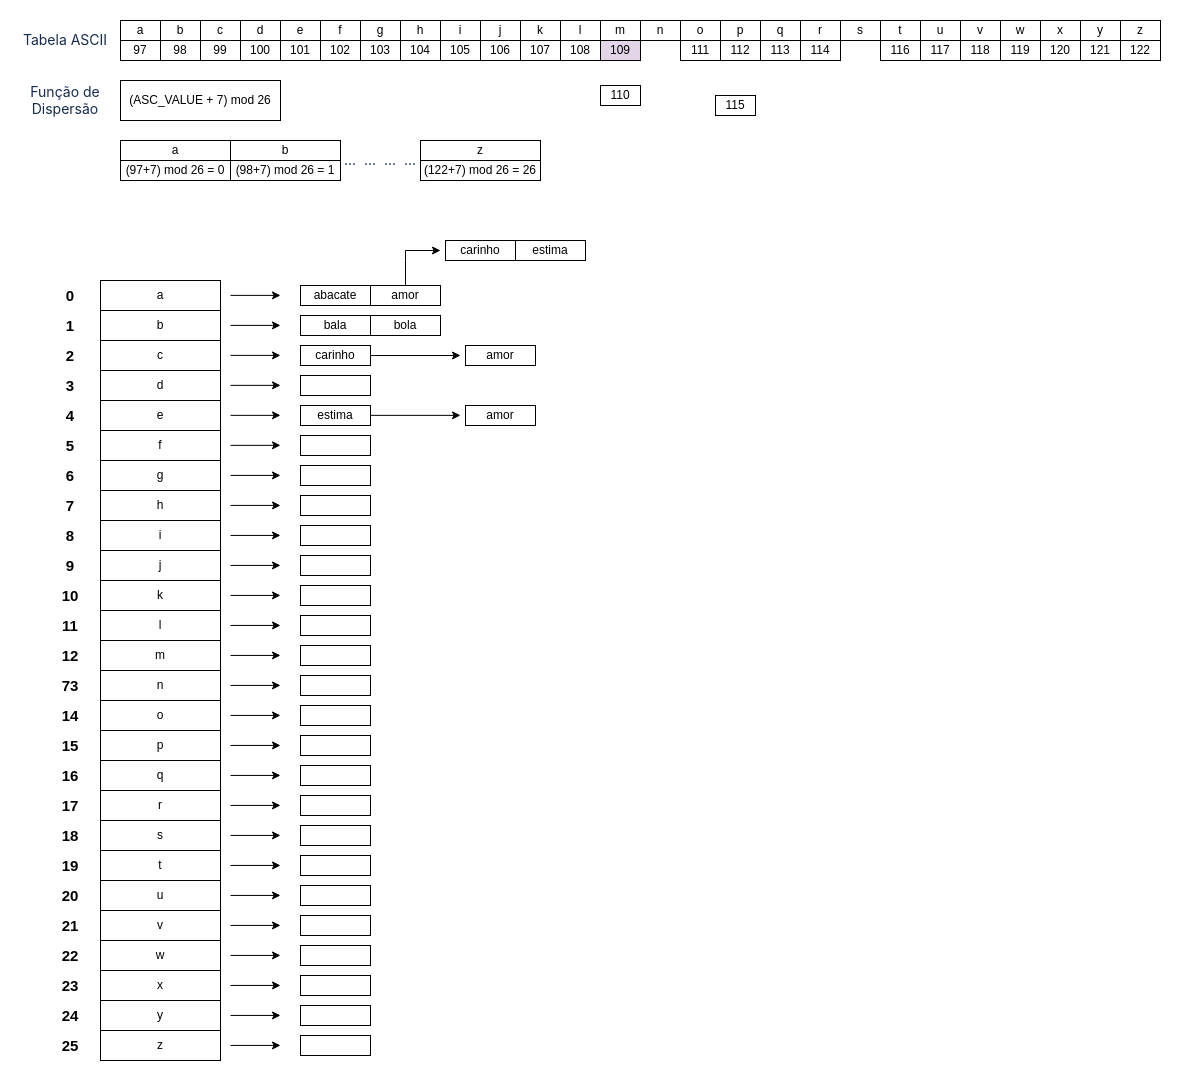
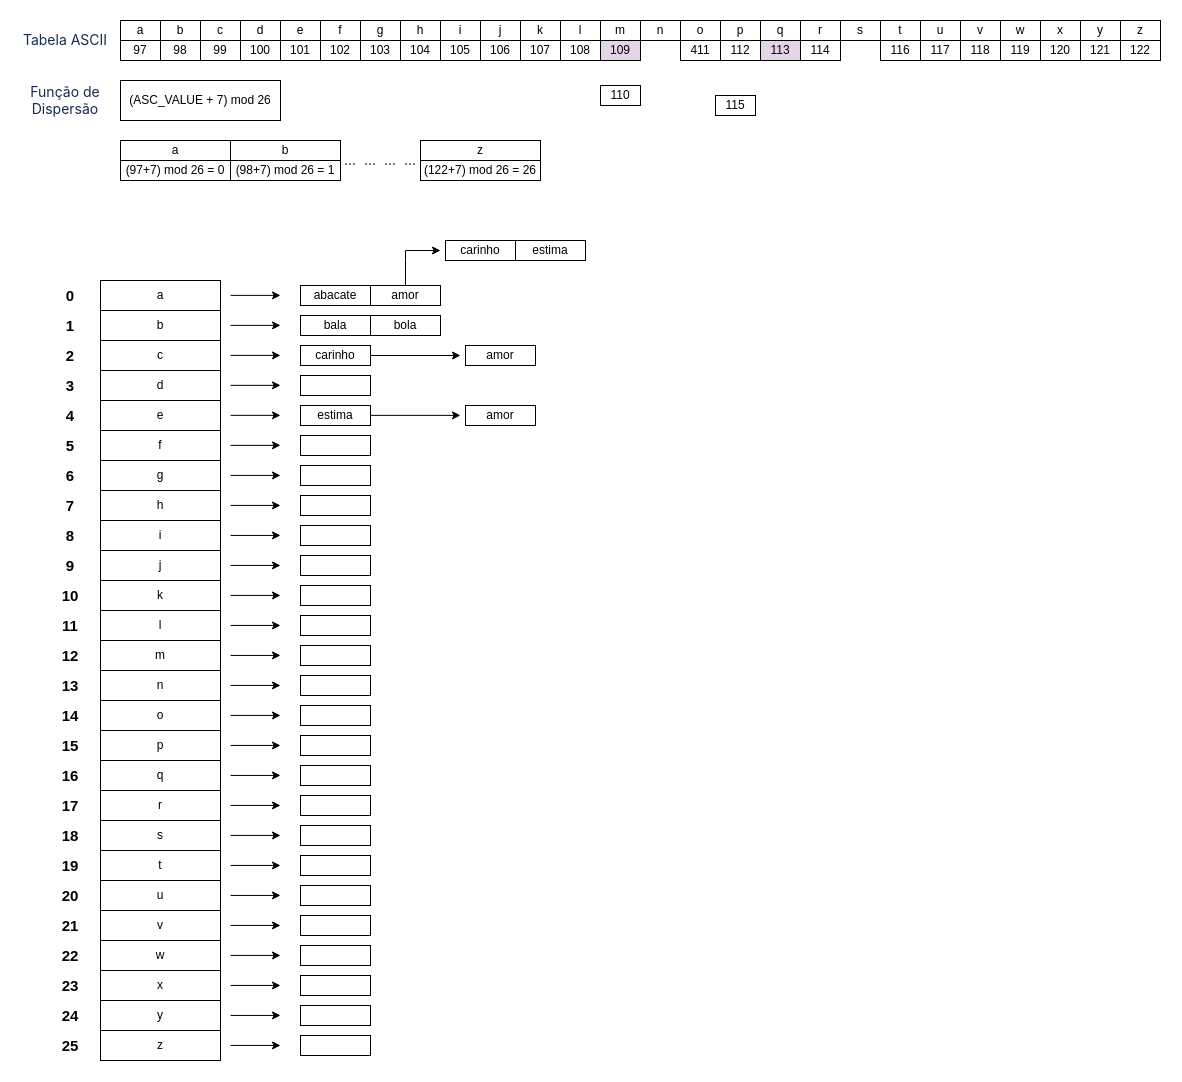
(701, 51) -> (701, 51)
(781, 51) -> (781, 51)
(71, 686) -> (71, 686)
